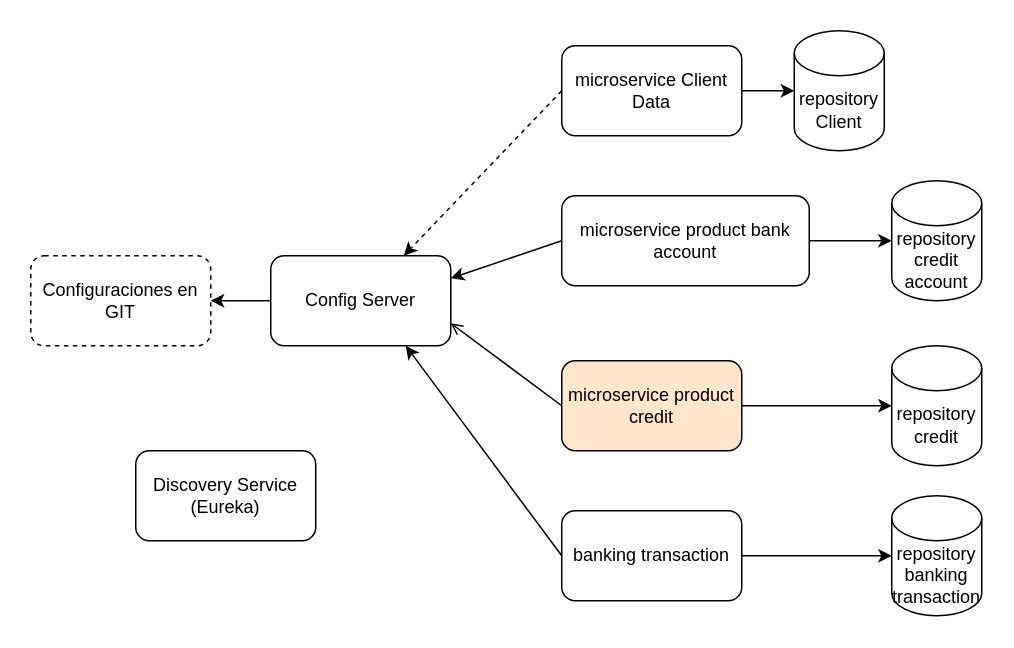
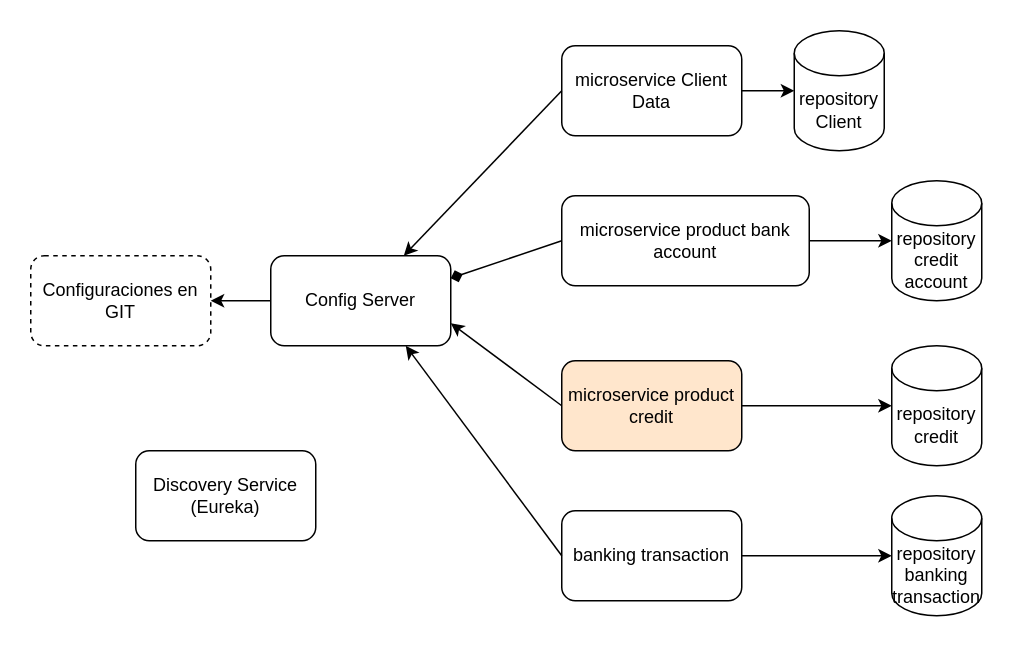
(486, 170) -> (486, 170)
(461, 275) -> (462, 275)
(457, 328) -> (459, 330)
